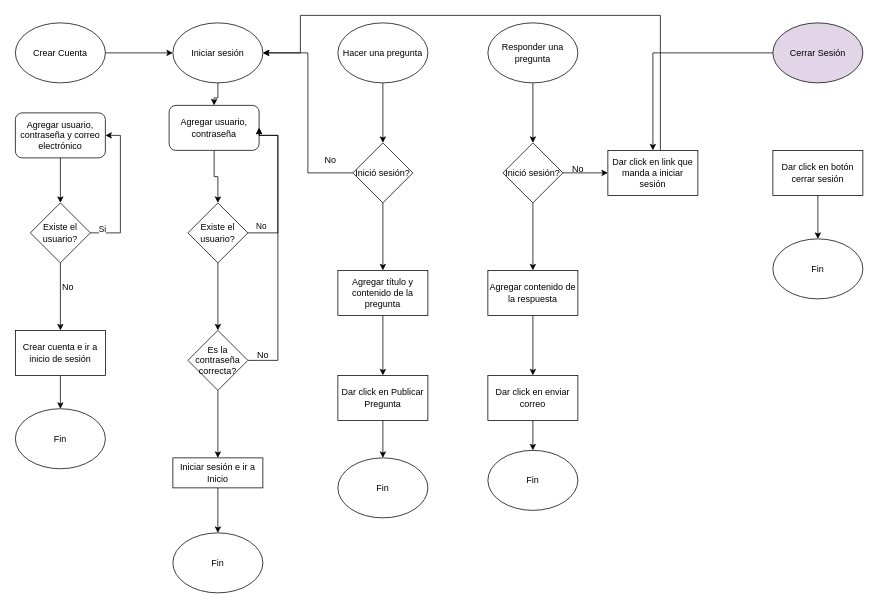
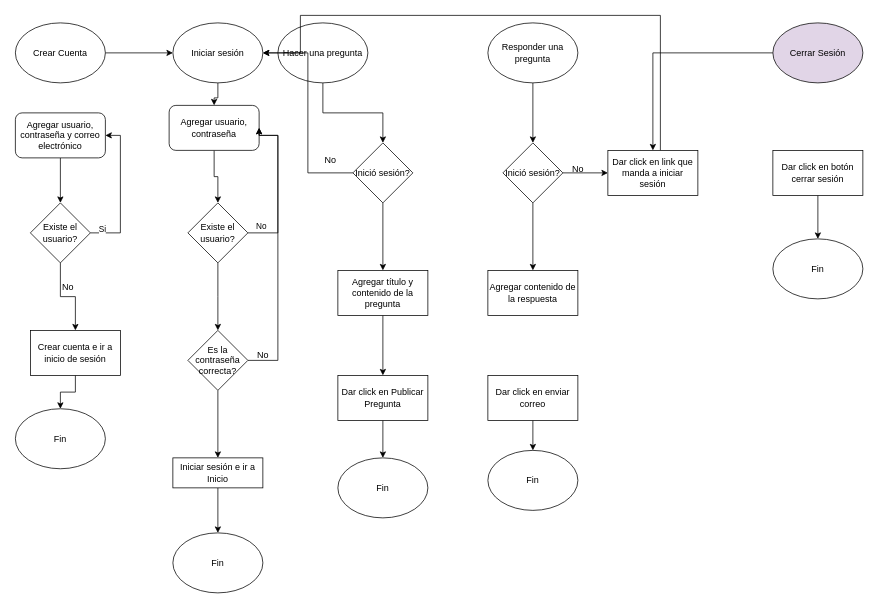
(383, 53) -> (323, 53)
(60, 353) -> (75, 353)
(533, 369) -> none
